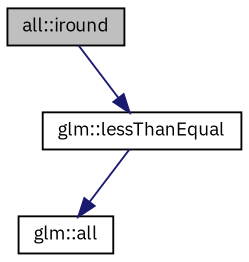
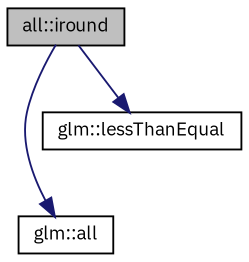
(110, 175) -> (26, 121)
